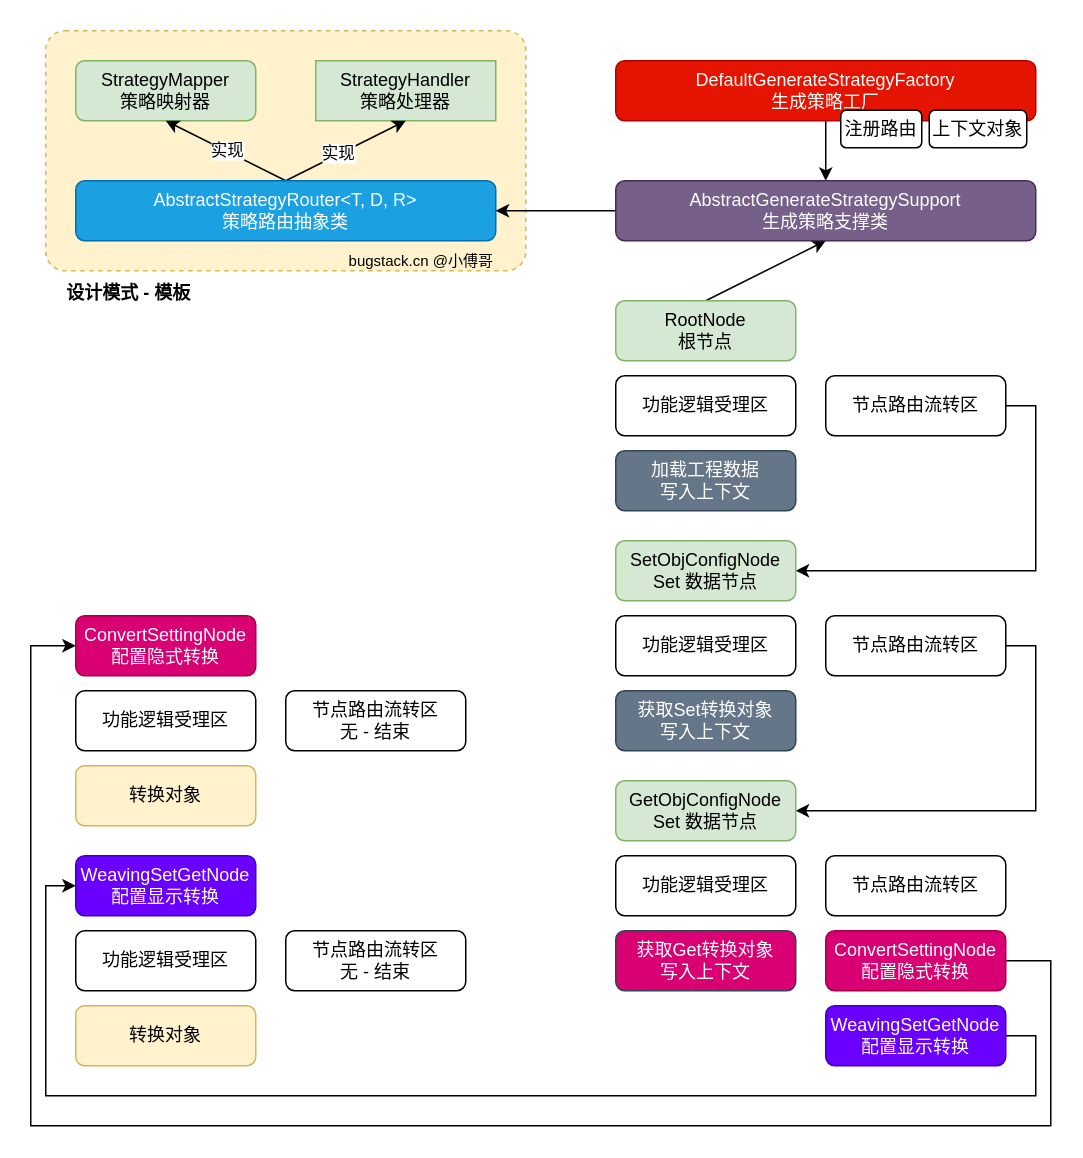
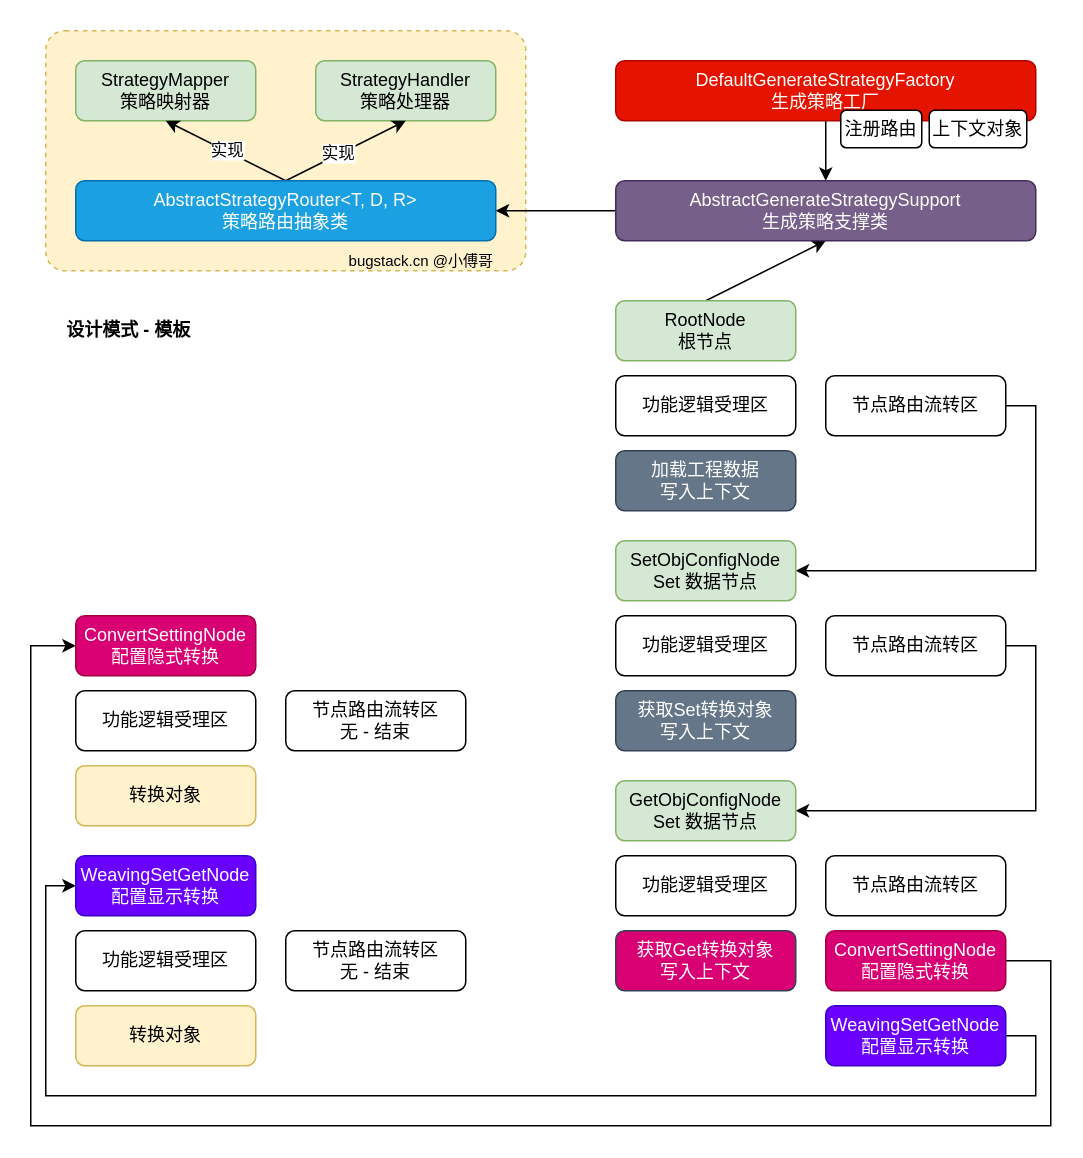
(406, 91) -> (406, 91)
(128, 293) -> (128, 331)
